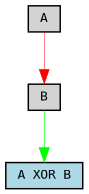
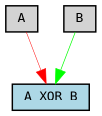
(44, 51) -> (34, 51)
